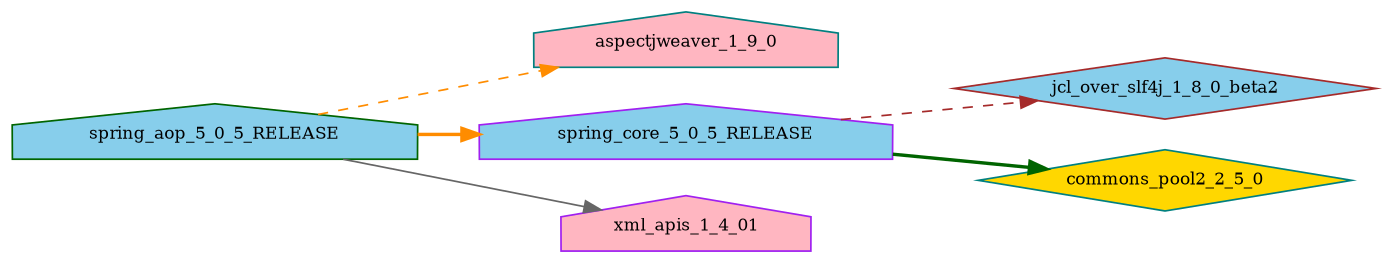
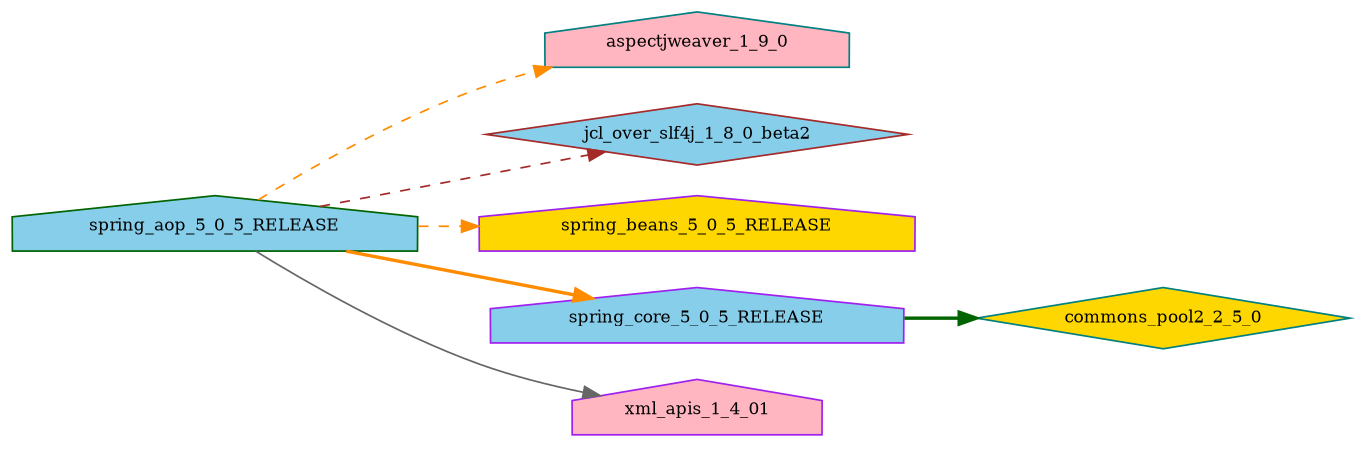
(930, 111) -> (454, 181)
none -> (697, 226)
